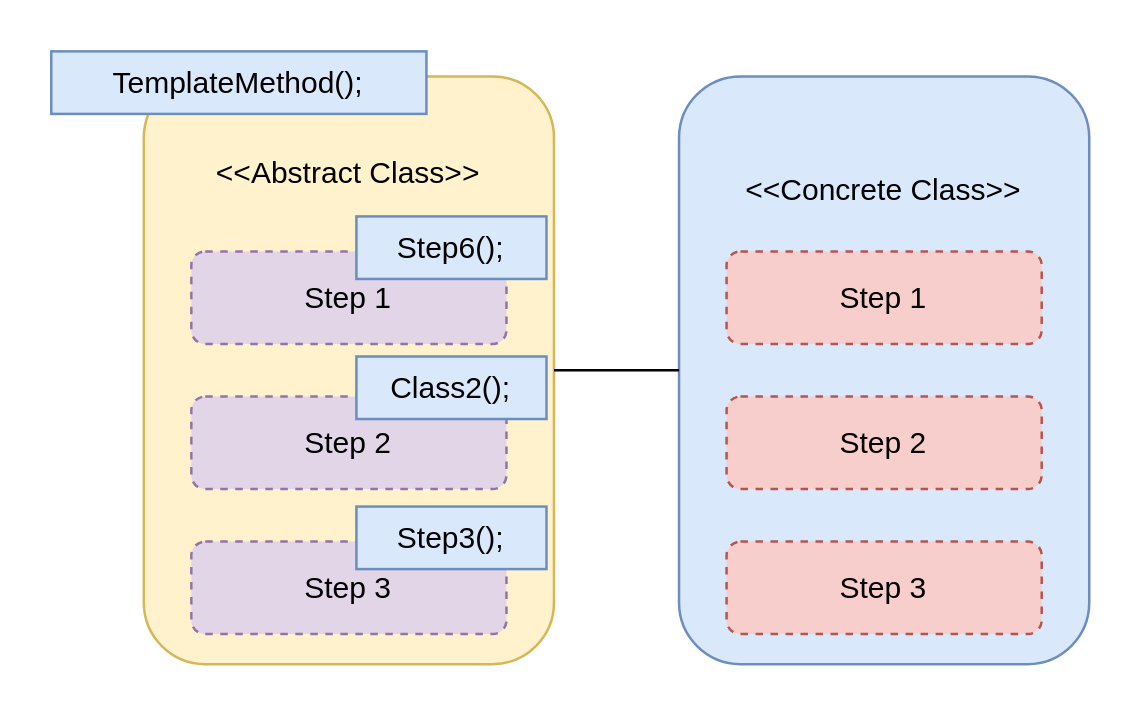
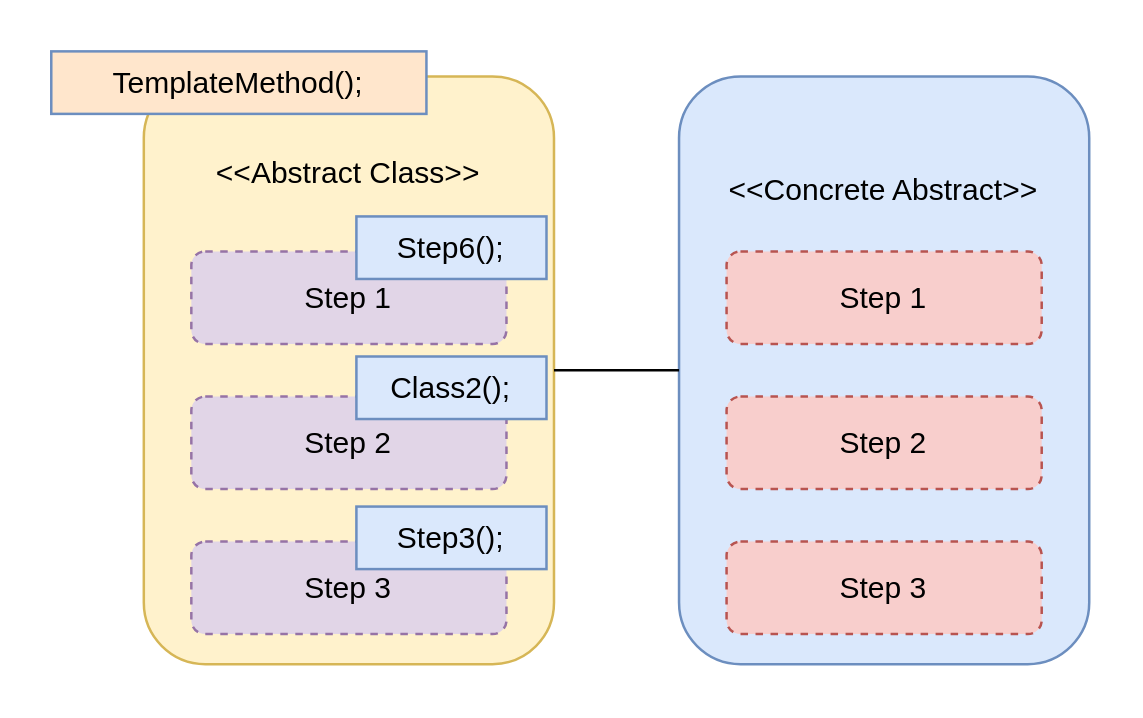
(239, 83) -> (239, 83)
(884, 371) -> (884, 371)
